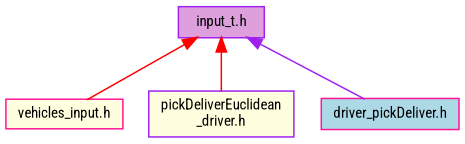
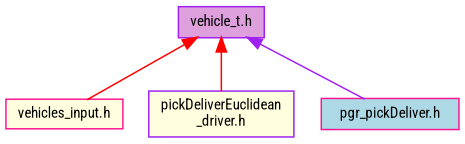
(221, 22) -> (221, 22)
(390, 114) -> (390, 114)
